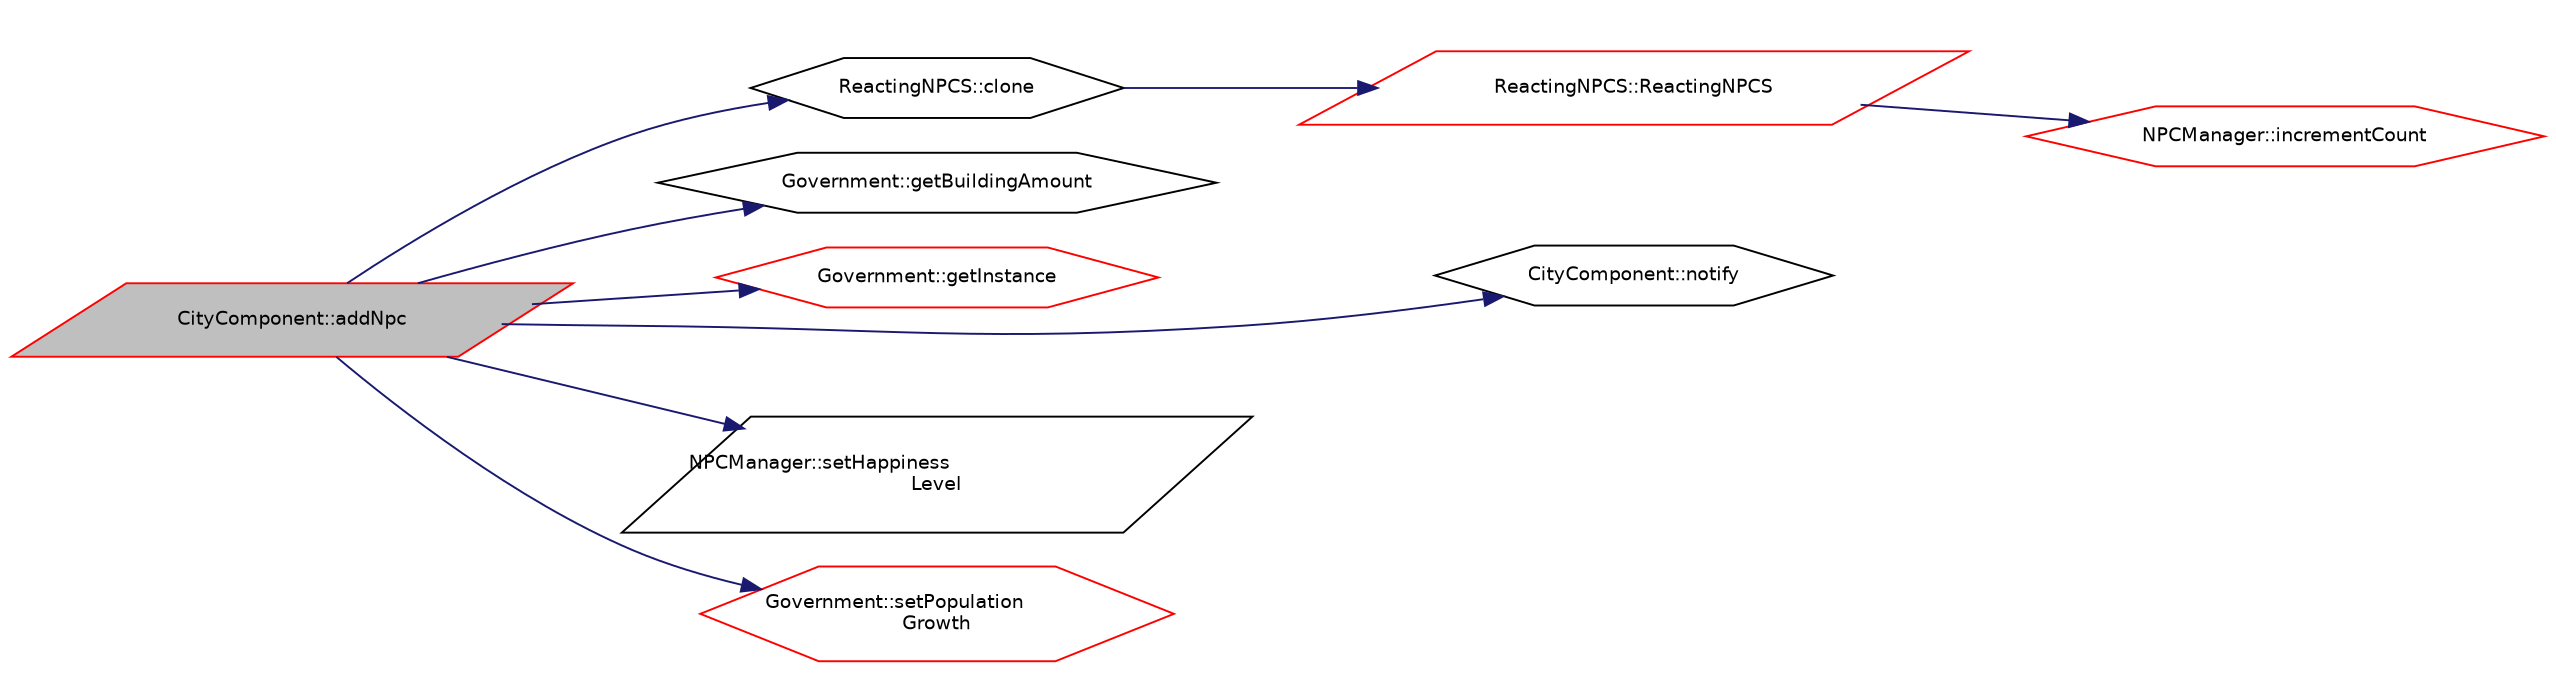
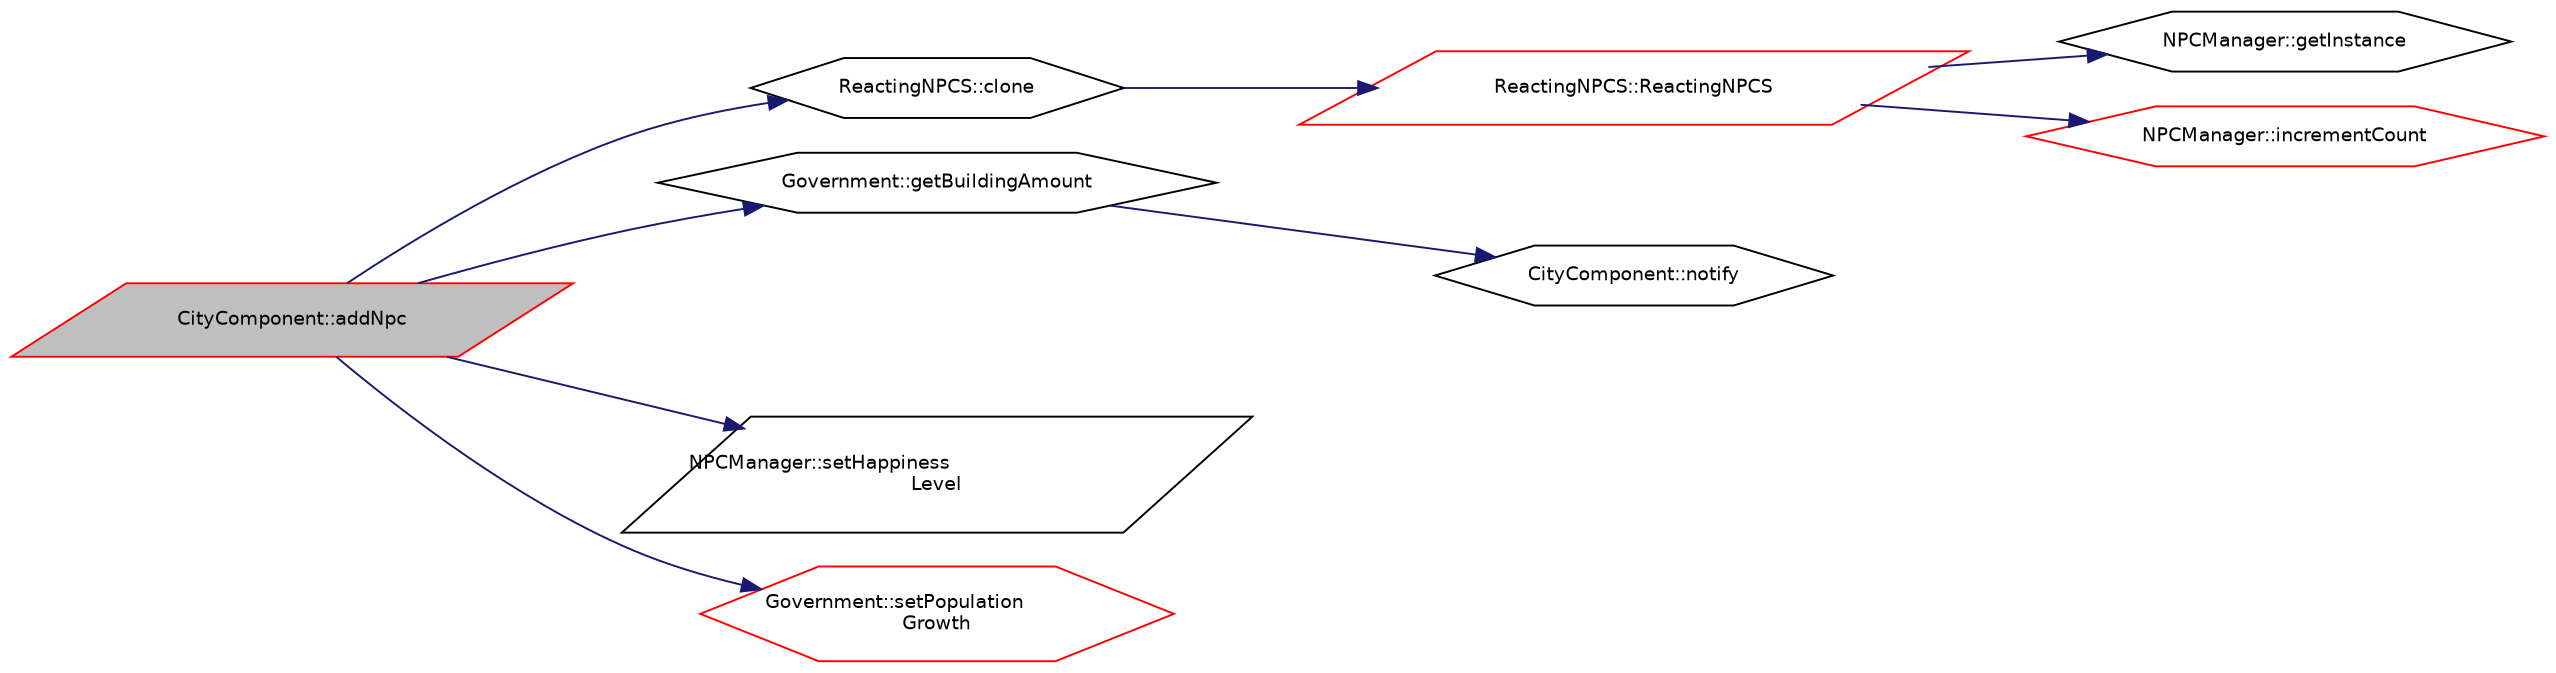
none -> (2285, 42)
(937, 277) -> none
(993, 334) -> (1293, 230)
